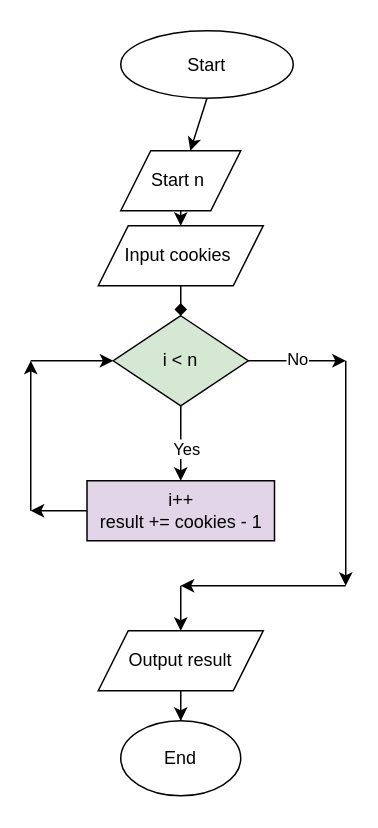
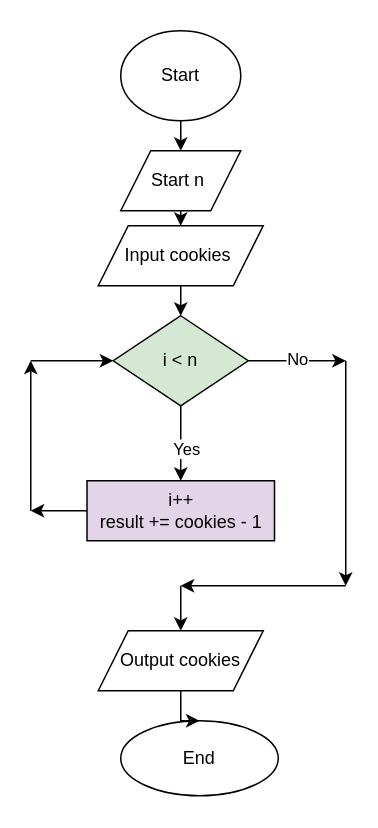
(207, 65) -> (181, 76)
(181, 303) -> (181, 304)
(181, 661) -> (181, 661)
(181, 758) -> (200, 758)
